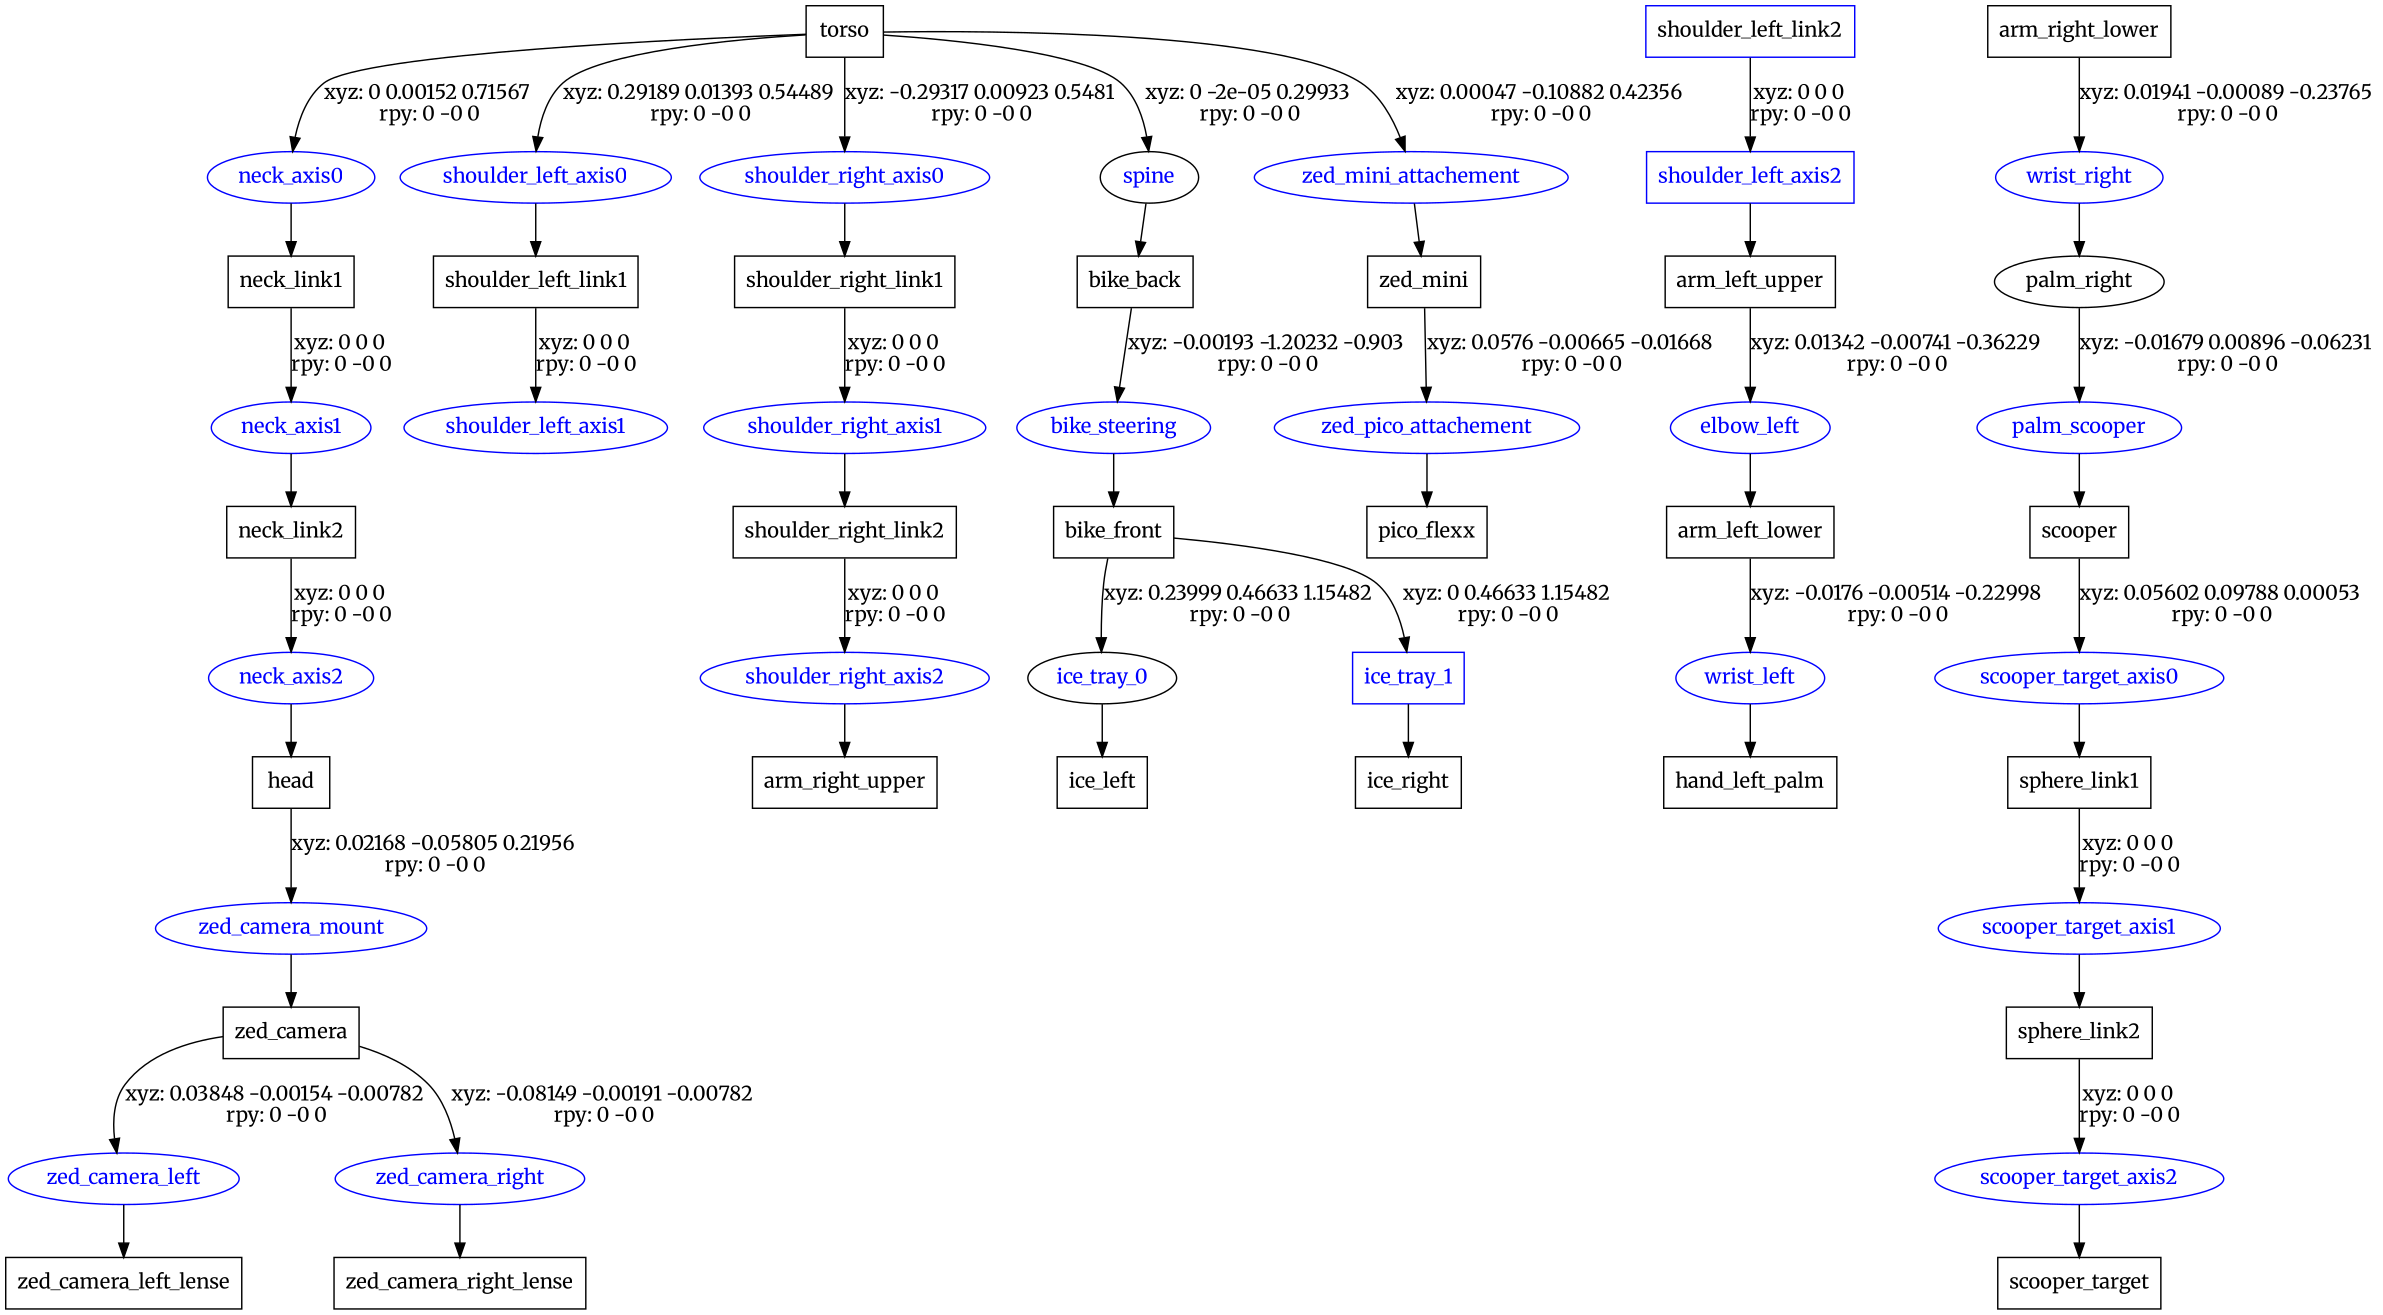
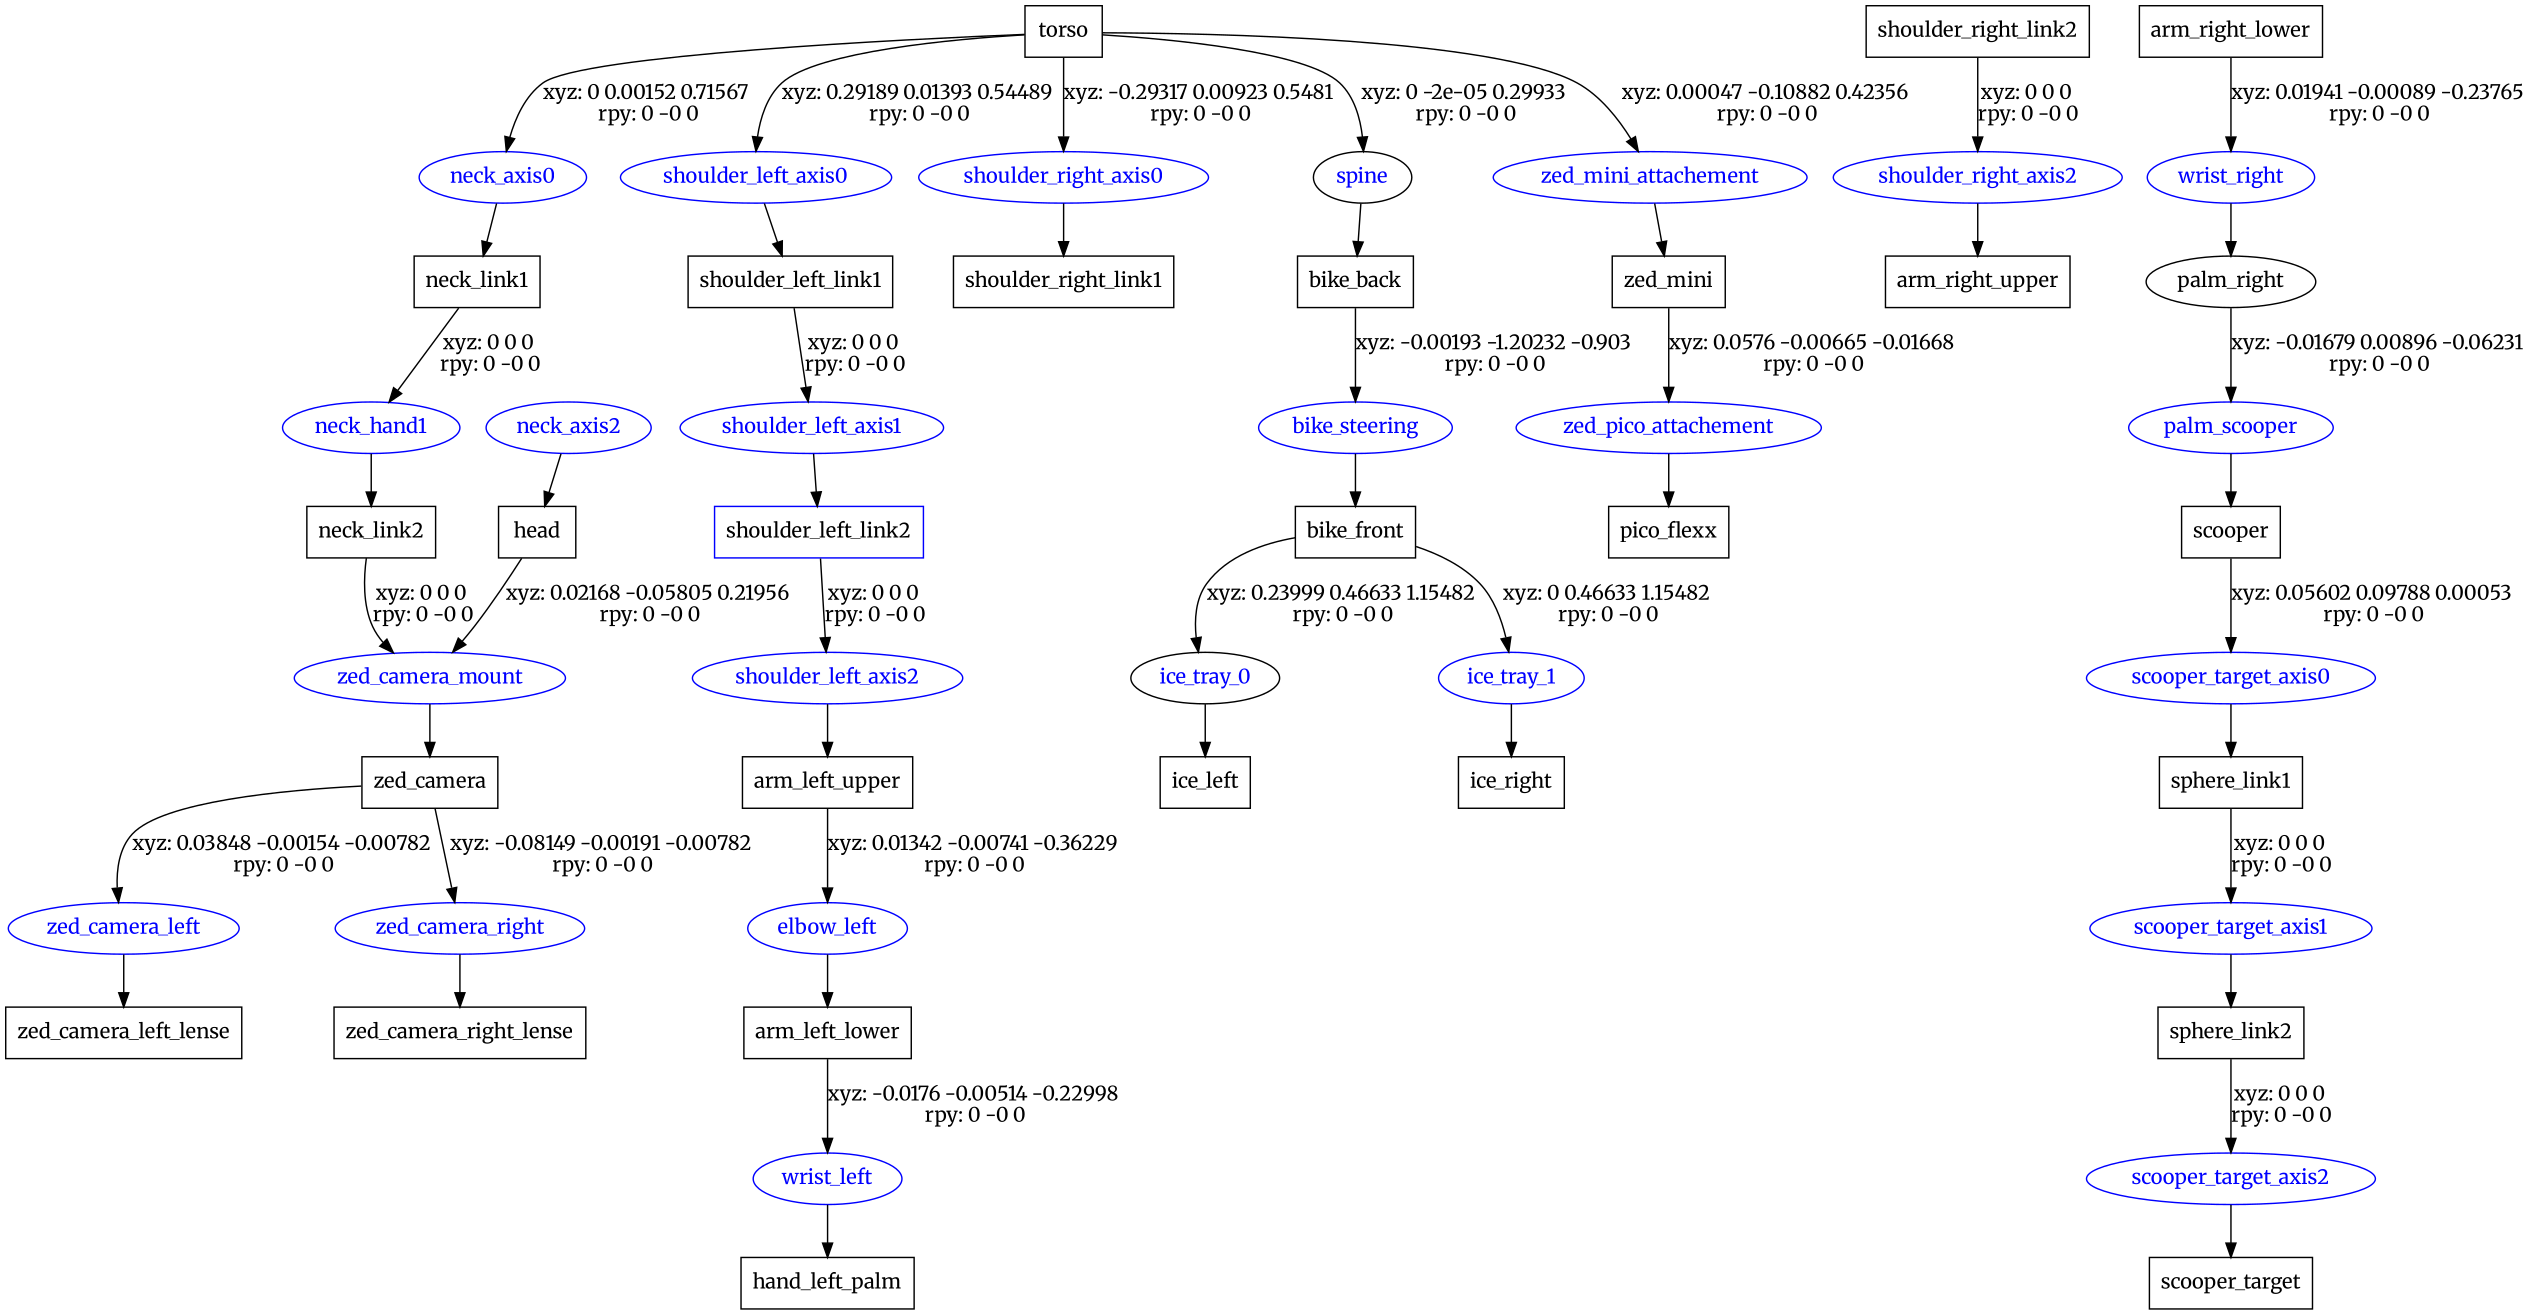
(1750, 177) -> (828, 678)
(291, 428) -> (371, 428)
(845, 428) -> none
none -> (815, 473)
(291, 598) -> (366, 602)
(1408, 678) -> (1511, 678)
